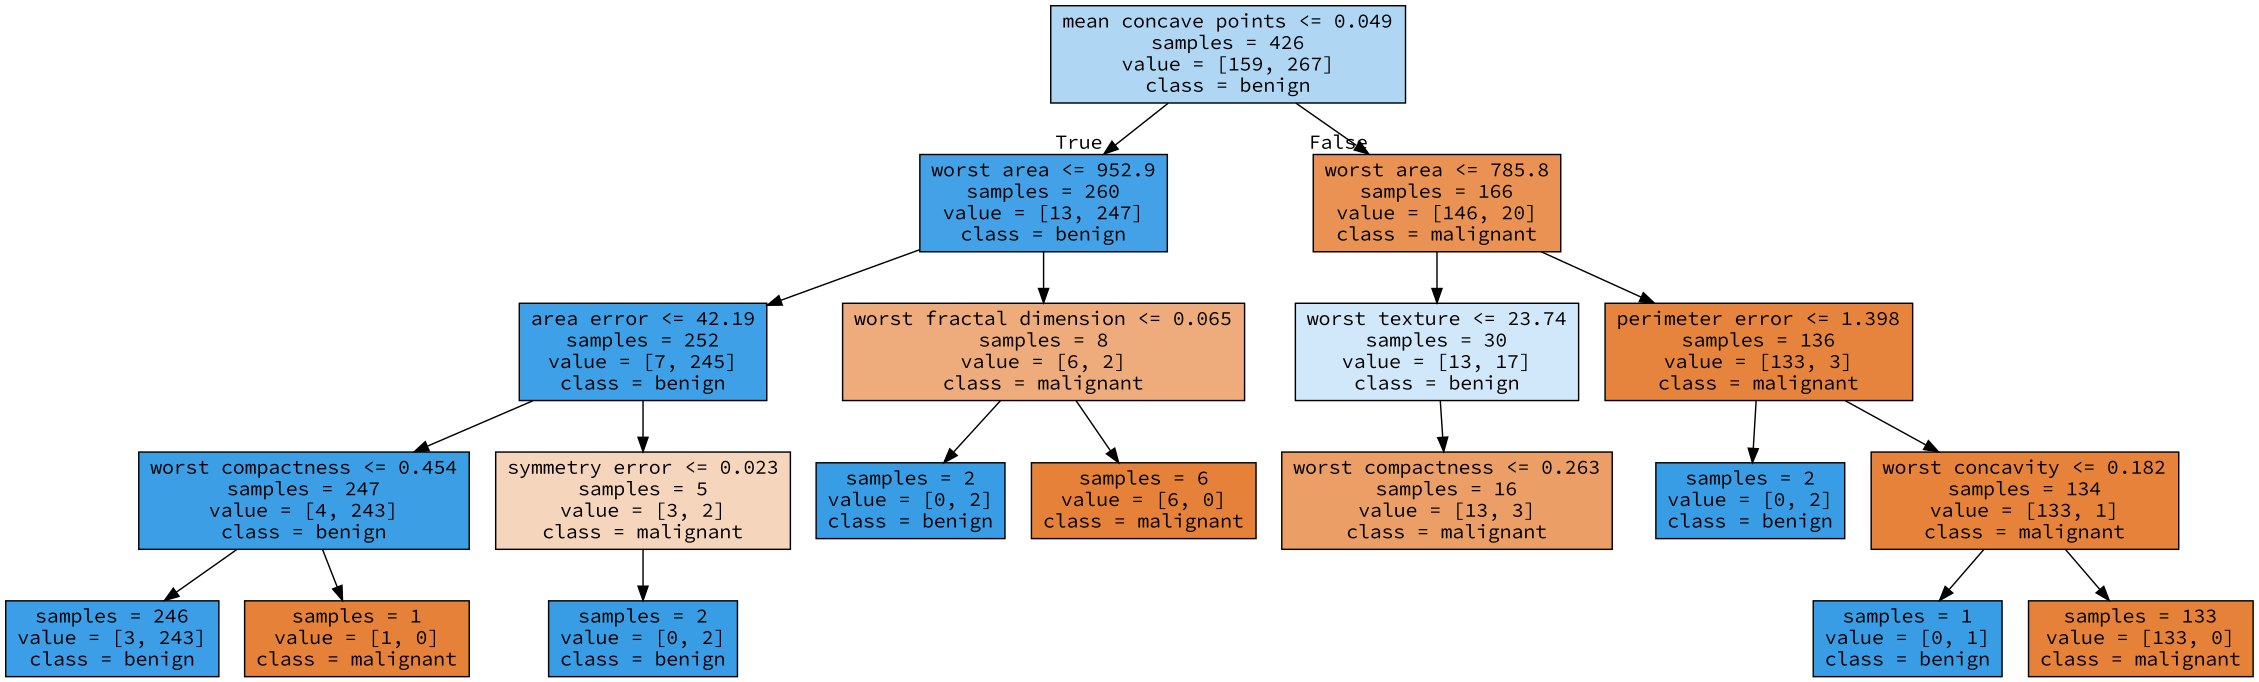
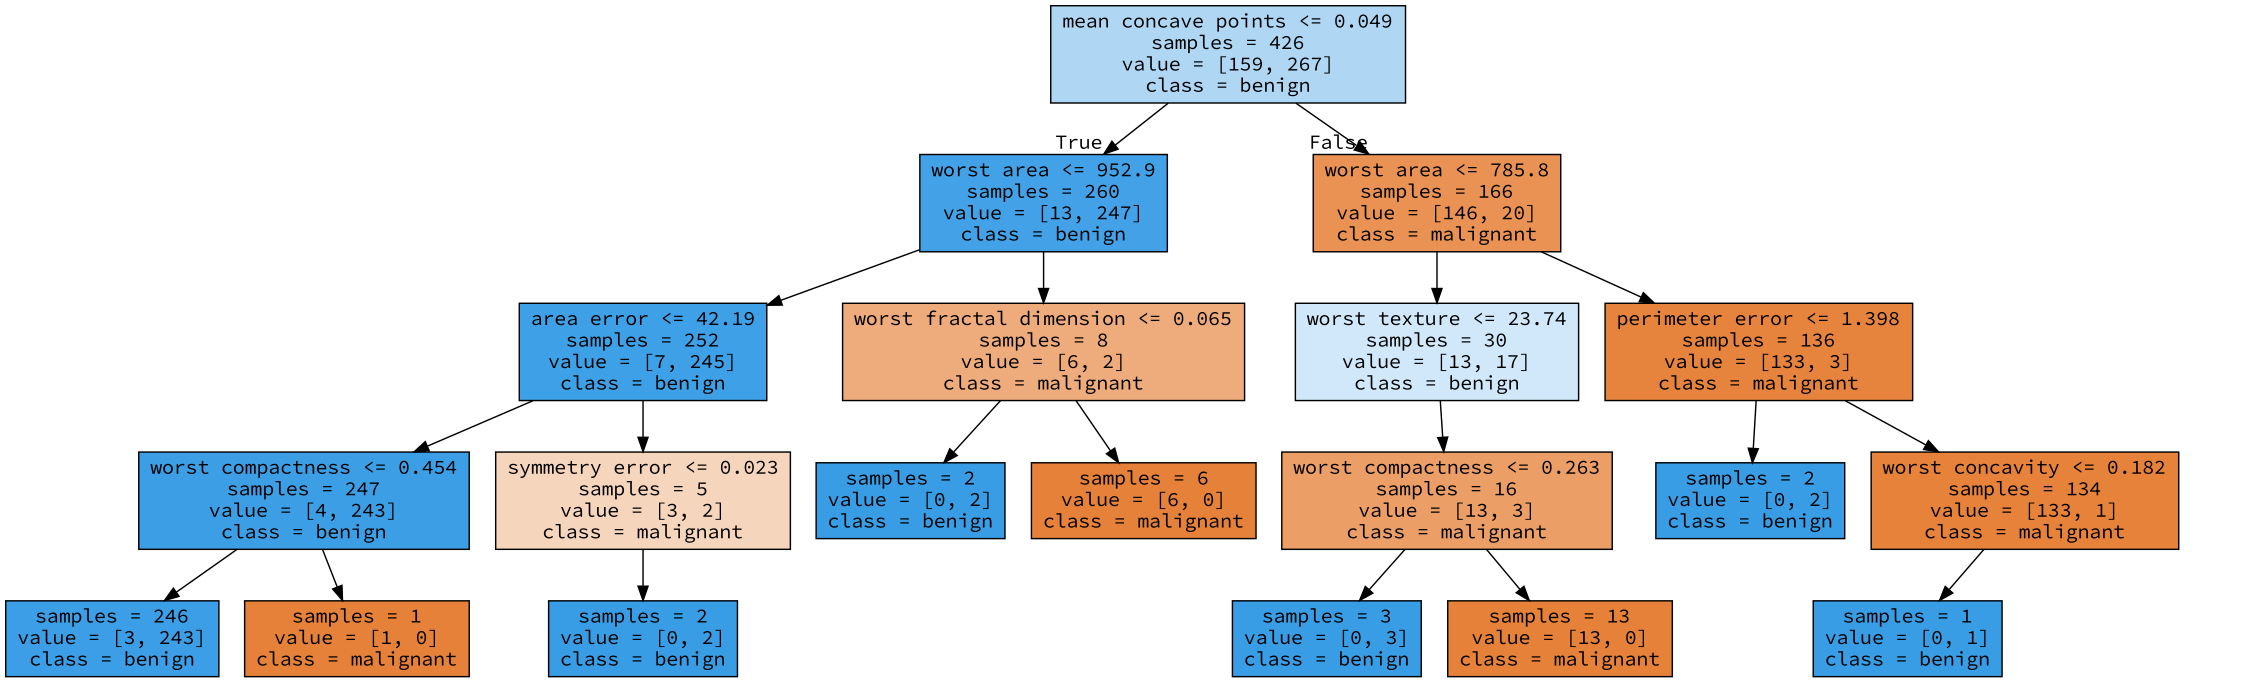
none -> (1327, 639)
none -> (1560, 639)
(2141, 639) -> none
